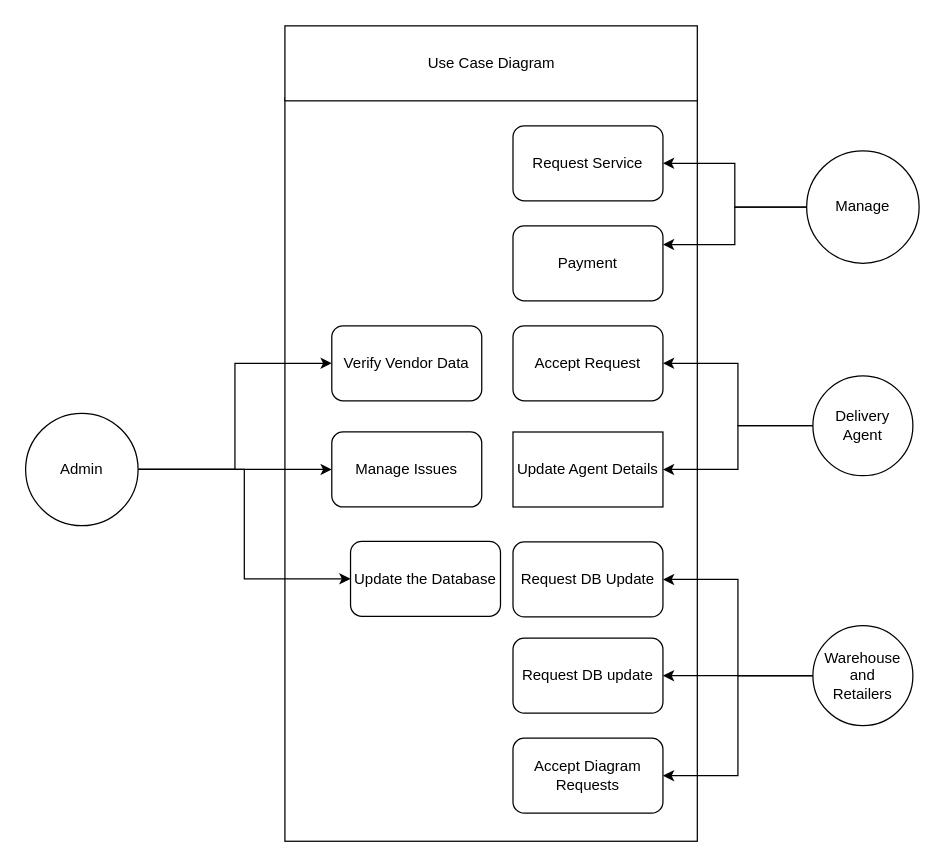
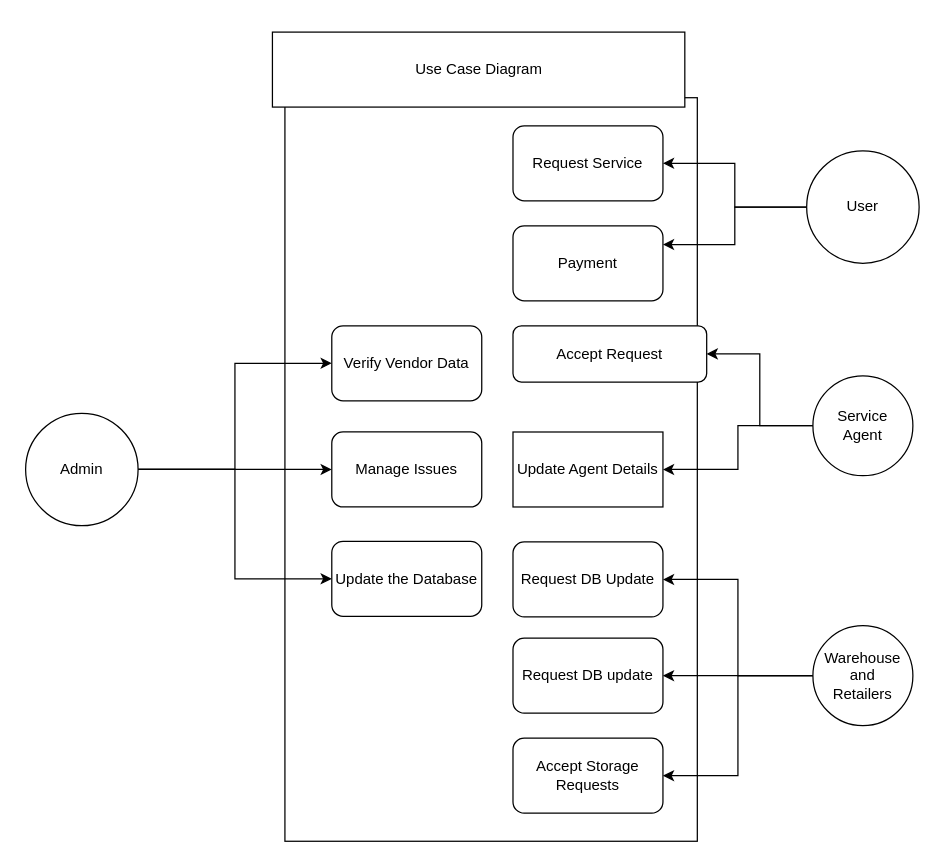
(491, 63) -> (479, 69)
(863, 207) -> (863, 207)
(588, 363) -> (610, 354)
(863, 426) -> (863, 426)
(426, 579) -> (407, 579)
(588, 776) -> (588, 776)
